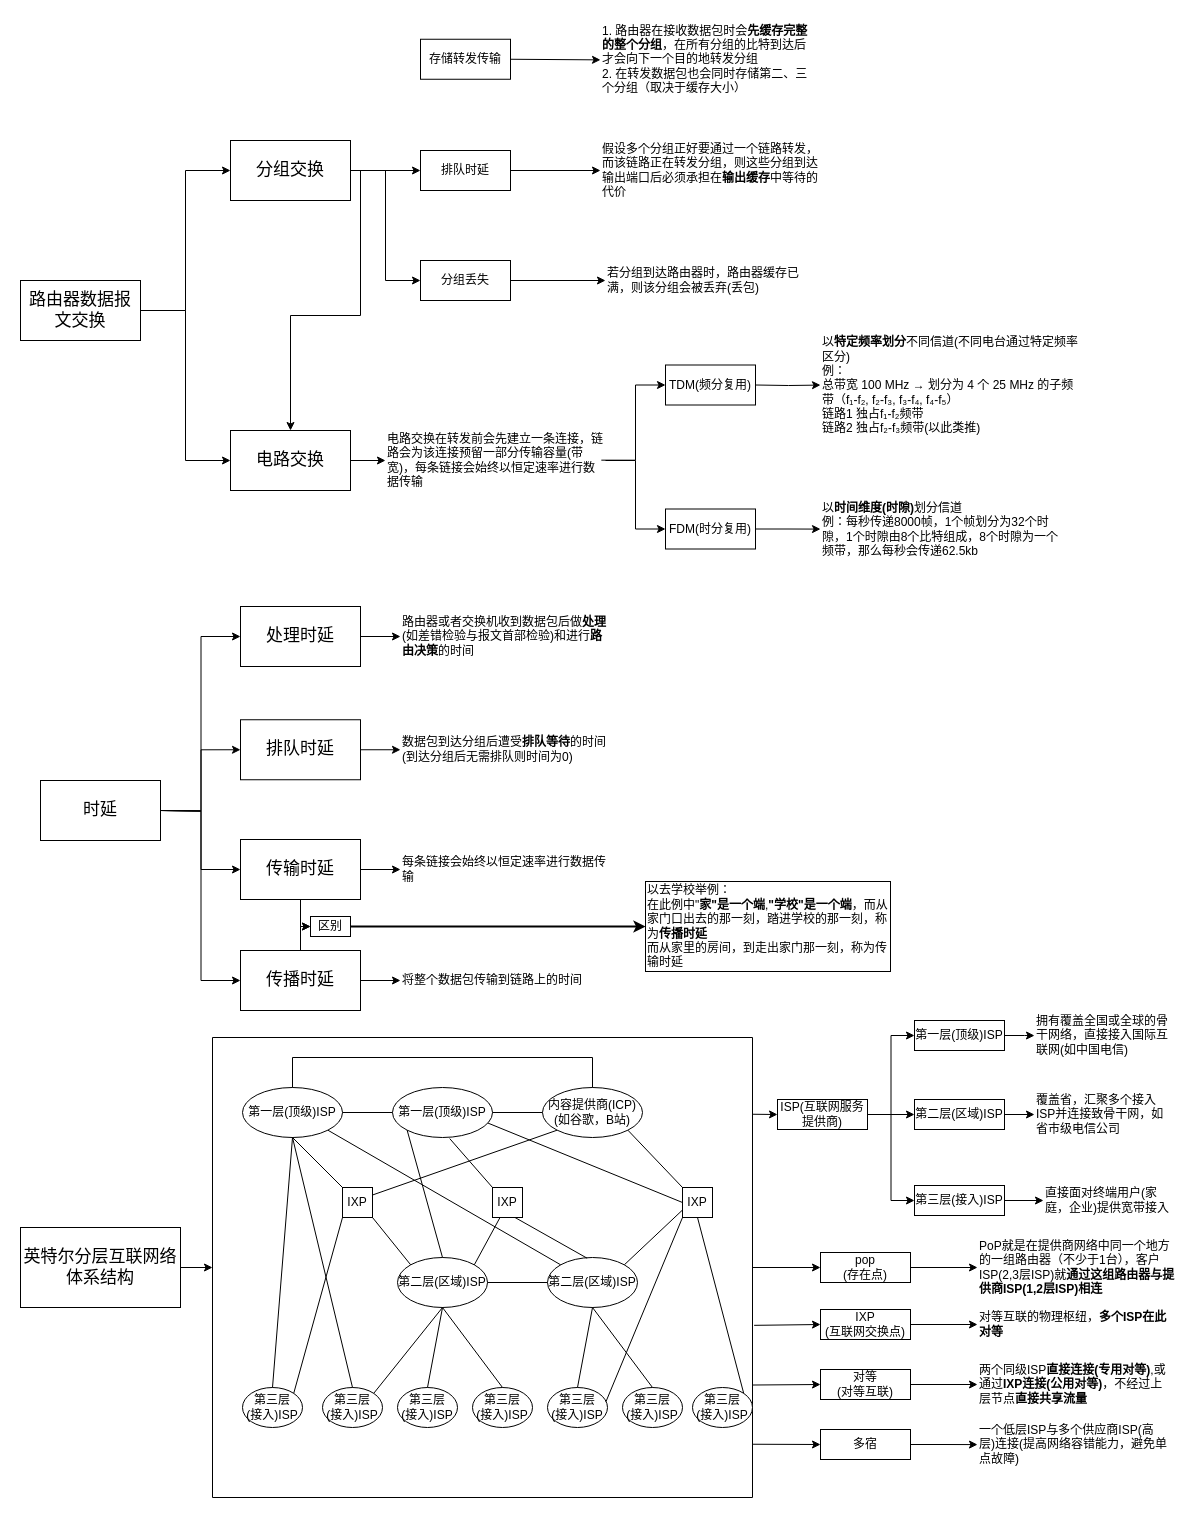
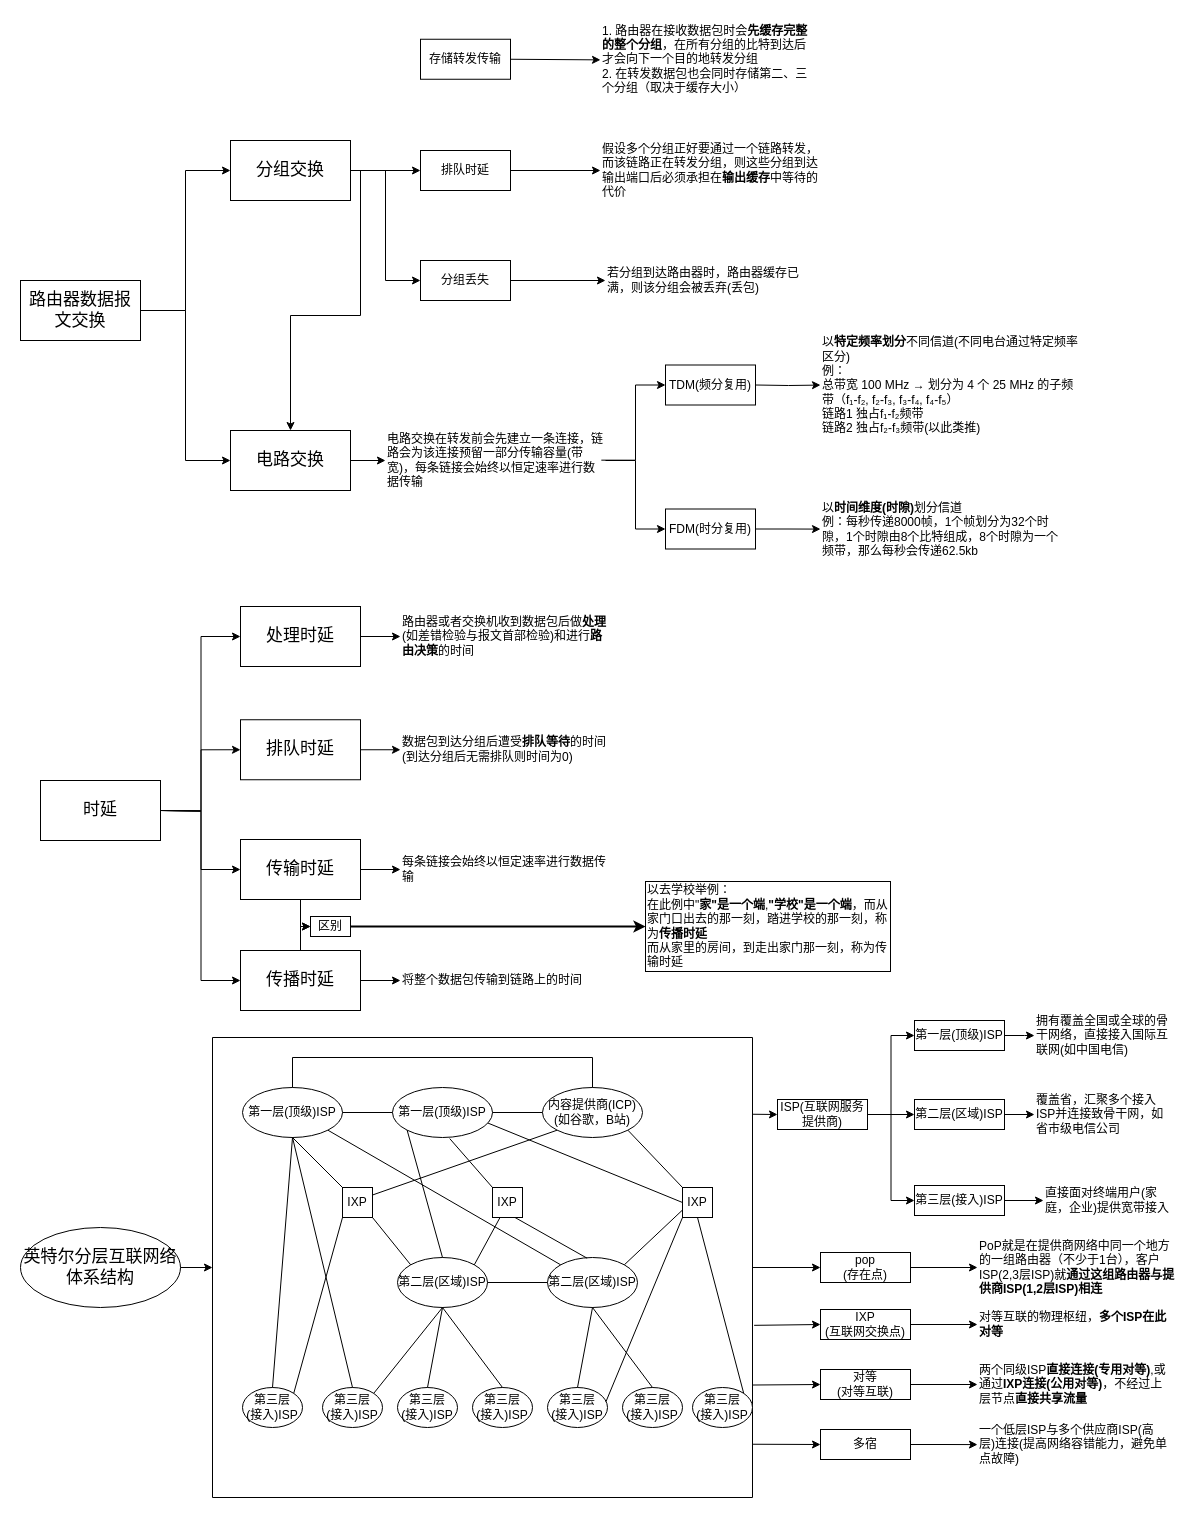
(101, 1268) -> (101, 1268)
